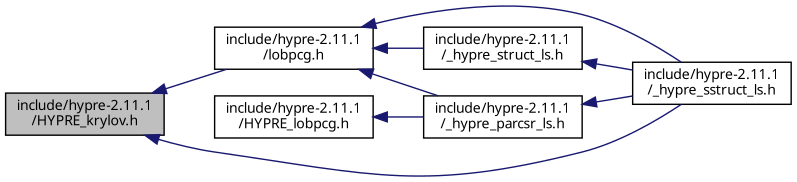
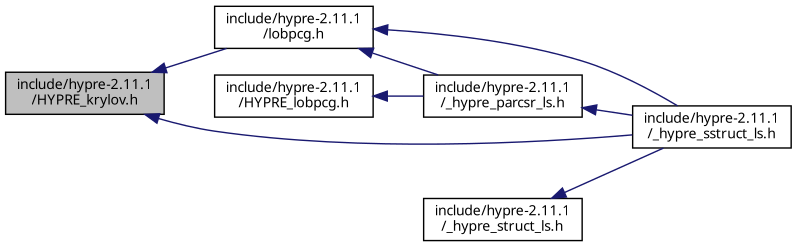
(405, 48) -> none
